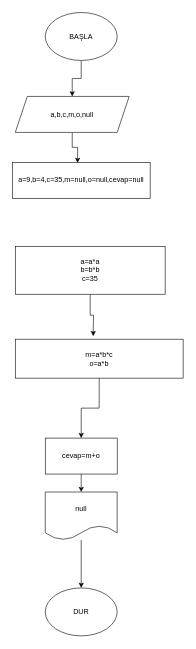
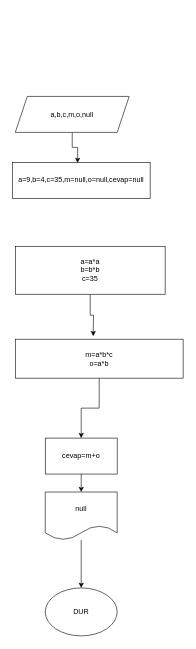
(81, 36) -> none
(77, 78) -> none
